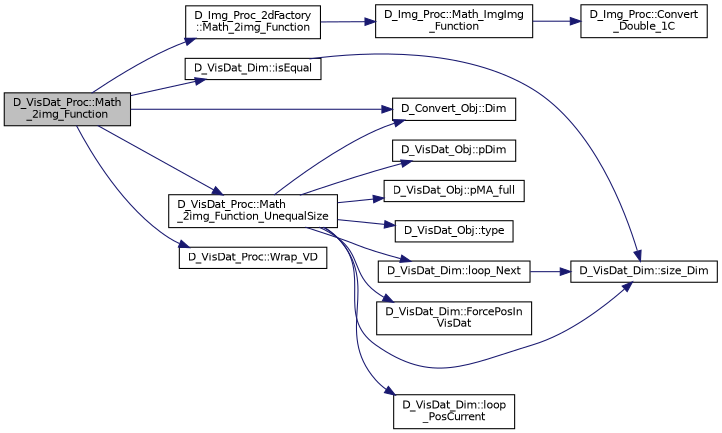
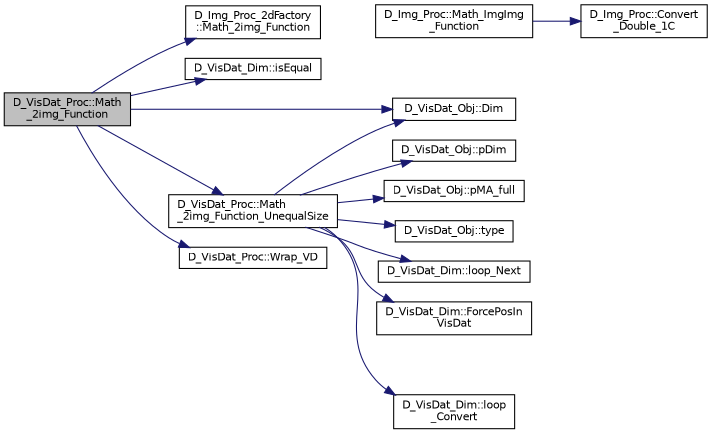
(343, 22) -> none
(454, 109) -> (454, 109)
(644, 272) -> none
(454, 412) -> (454, 412)
